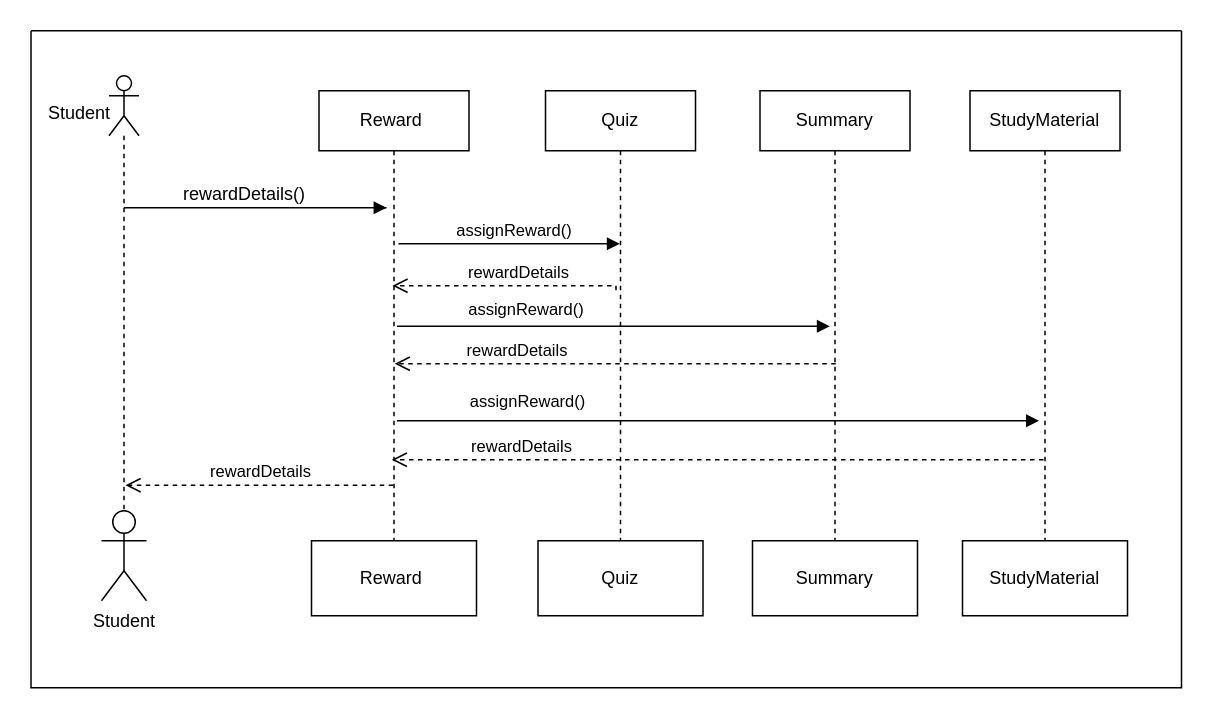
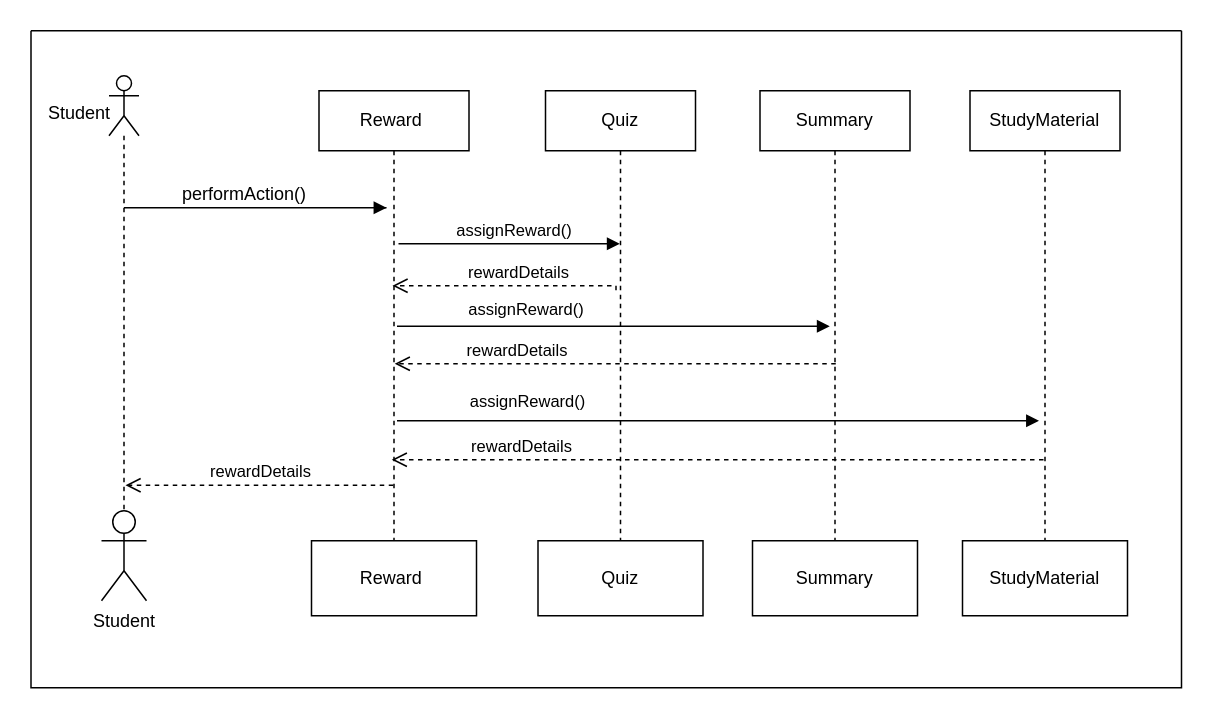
(245, 194) -> (245, 194)
